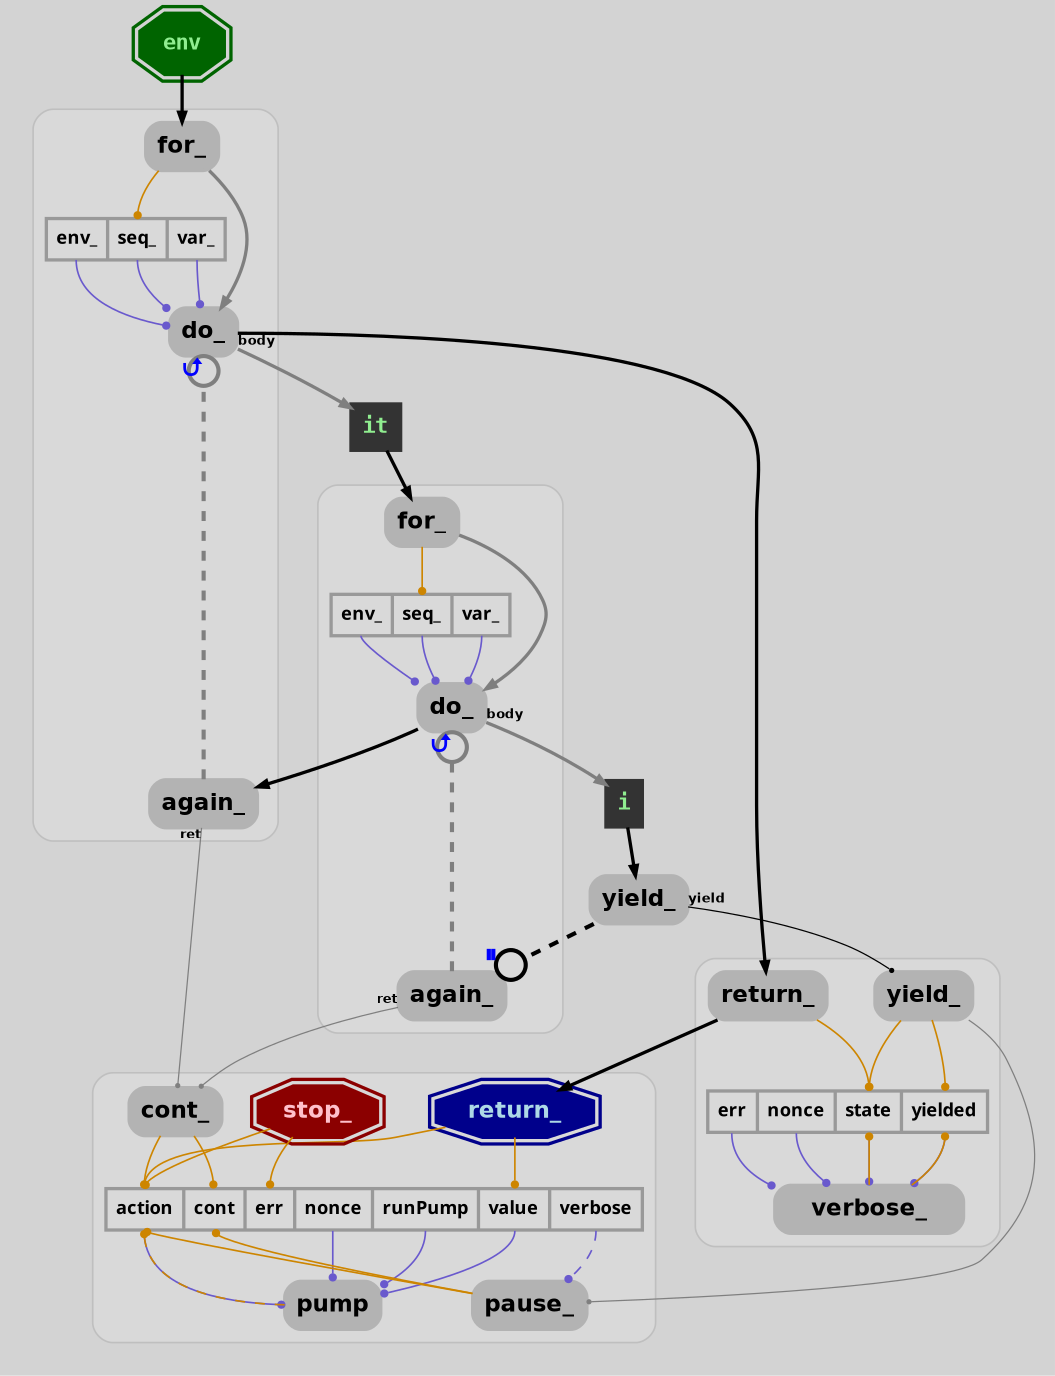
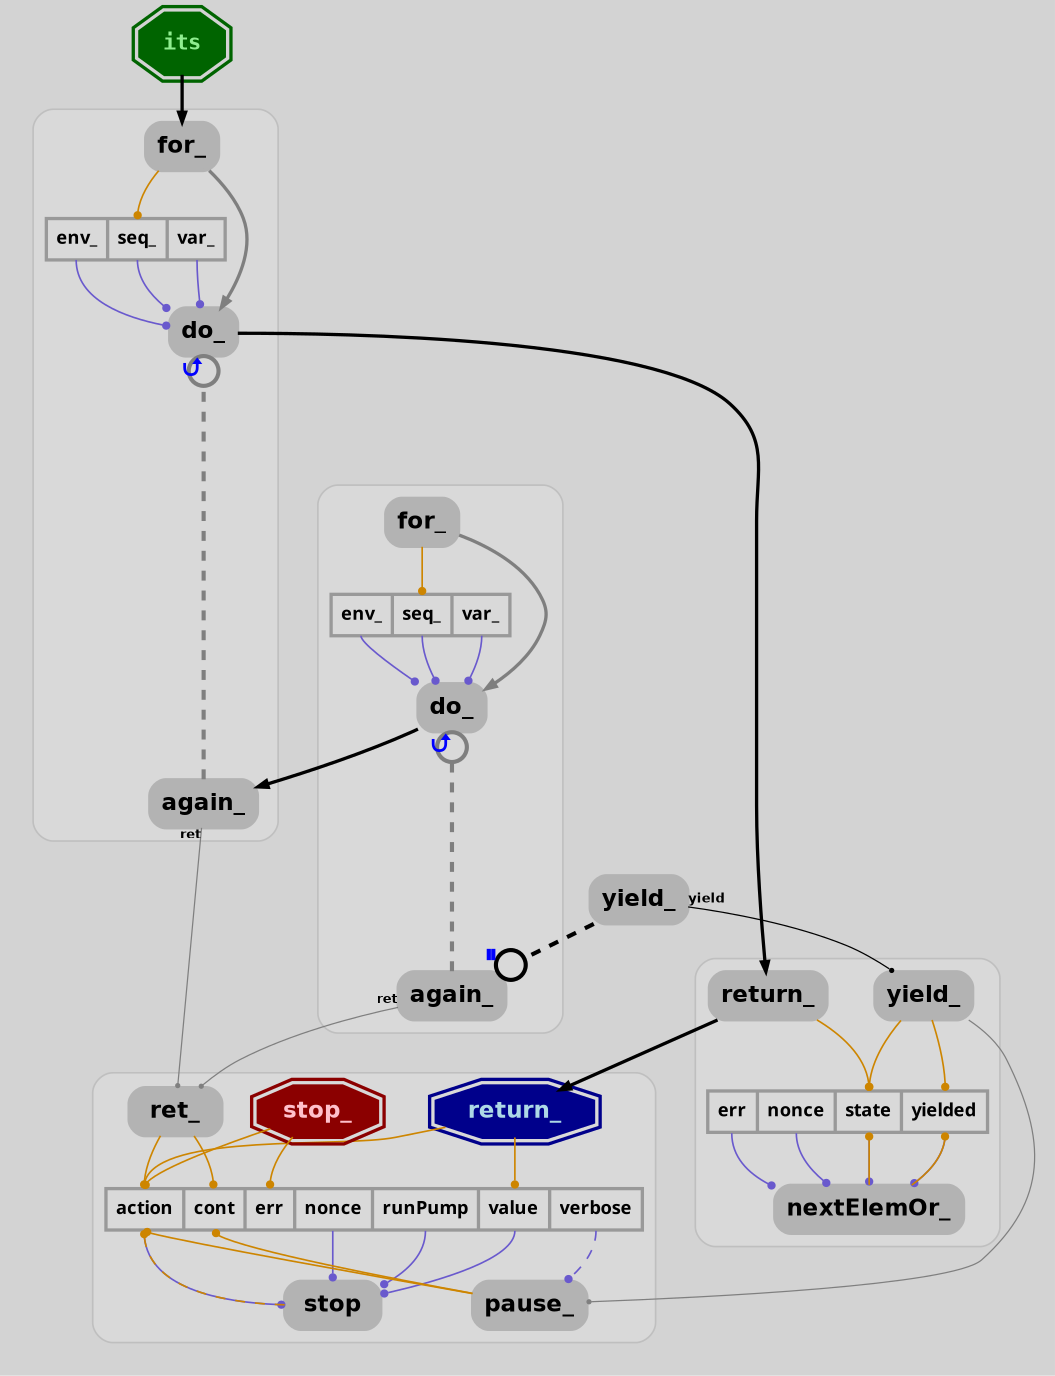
(182, 44) -> (182, 44)
(376, 427) -> none
(624, 804) -> none
(175, 1112) -> (175, 1112)
(869, 1209) -> (869, 1209)
(333, 1305) -> (333, 1305)
